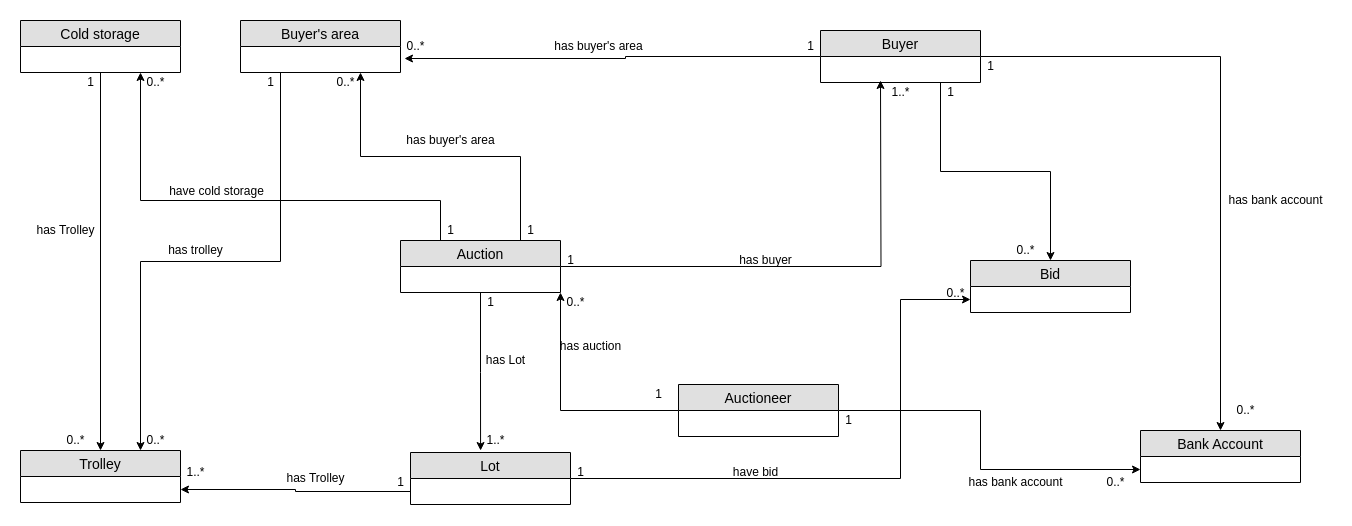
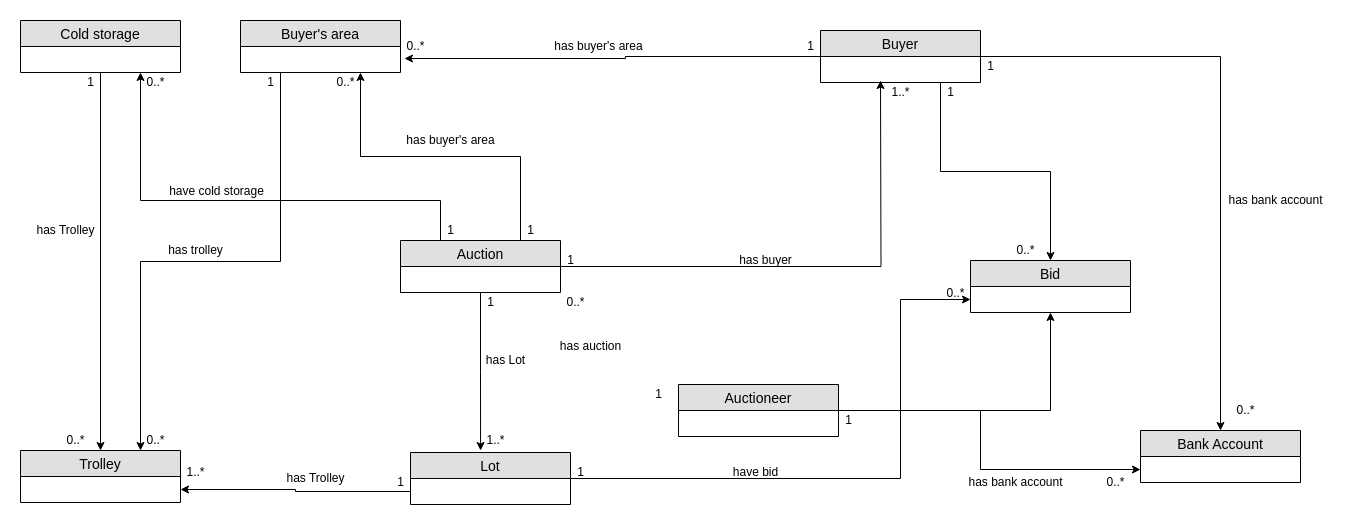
(564, 411) -> (1051, 399)
